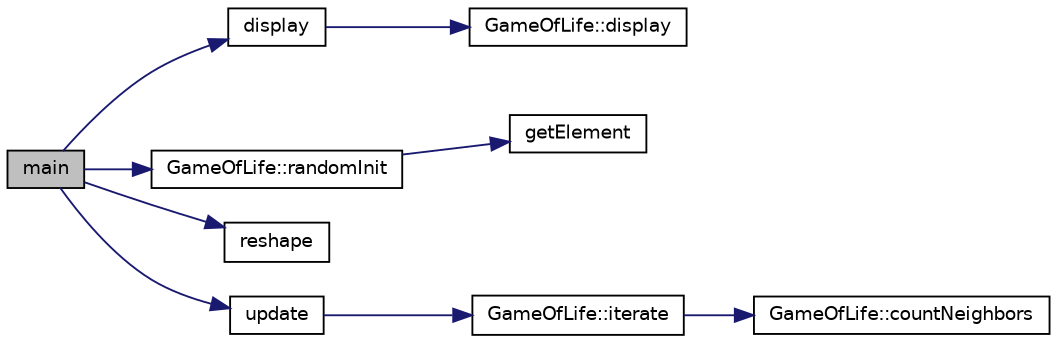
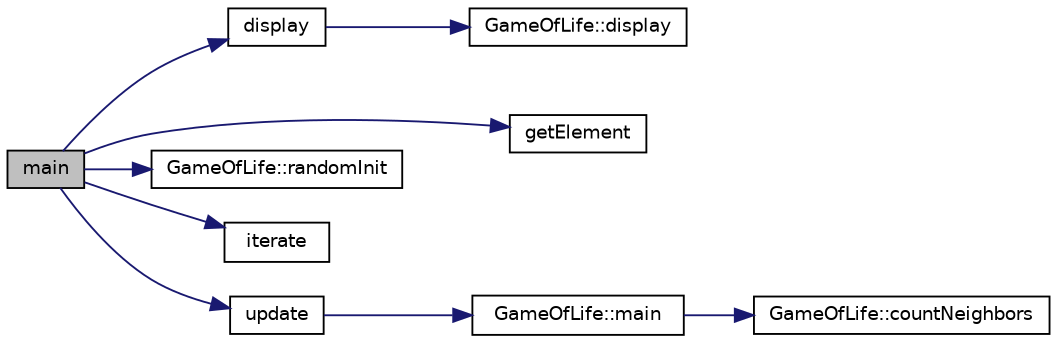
(446, 149) -> (286, 121)
(277, 242) -> (277, 242)
(578, 315) -> (578, 315)
